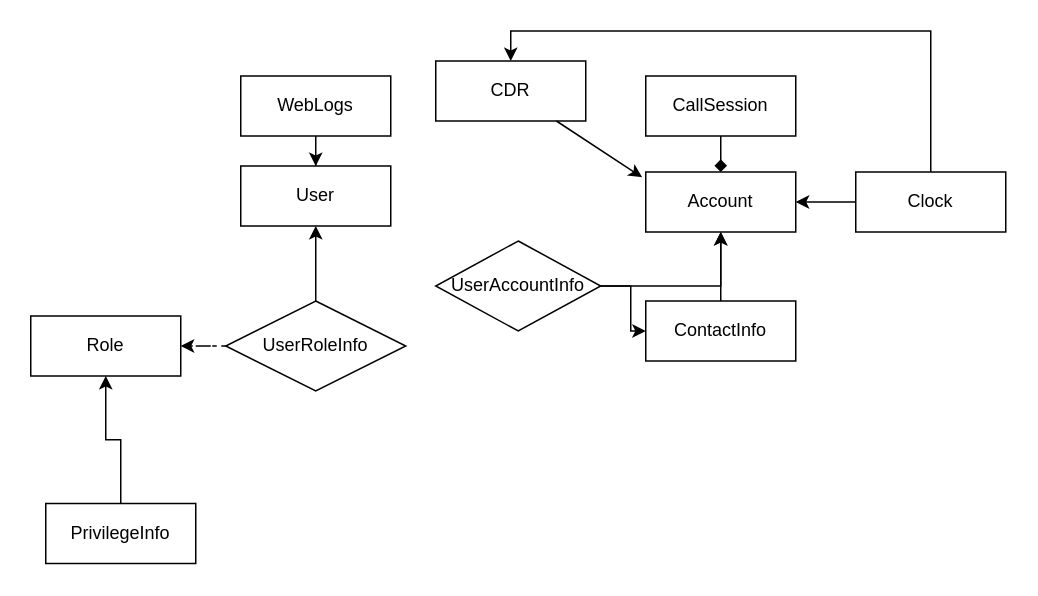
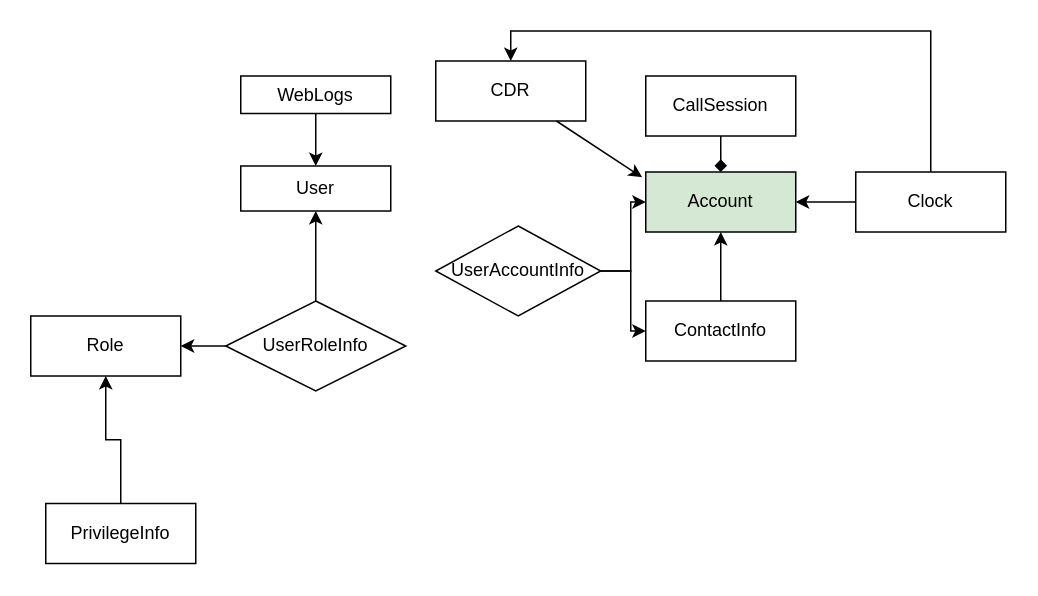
(316, 106) -> (316, 95)
(316, 196) -> (316, 188)
(721, 202) -> (721, 202)
(518, 286) -> (518, 271)
(216, 346) -> (216, 346)
